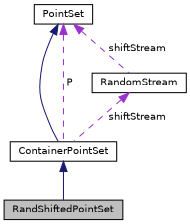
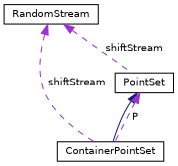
(105, 52) -> (102, 52)
(63, 210) -> none
